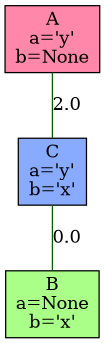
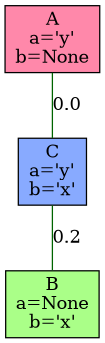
(67, 105) -> (67, 105)
(67, 238) -> (67, 238)
